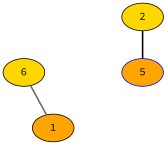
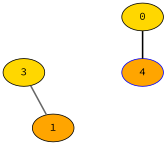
(143, 17) -> (143, 17)
(24, 72) -> (24, 72)
(143, 72) -> (143, 72)
